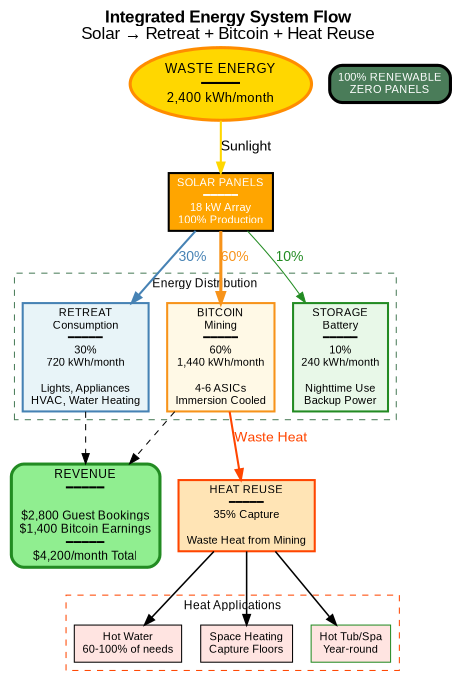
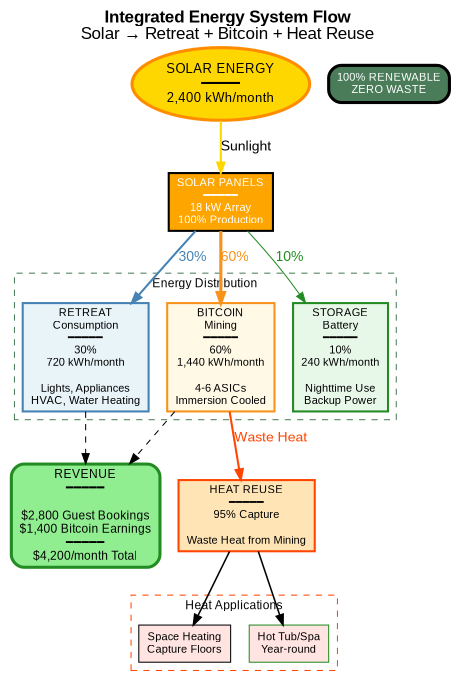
(221, 84) -> (221, 84)
(390, 84) -> (389, 84)
(247, 516) -> (247, 516)
(128, 644) -> none
